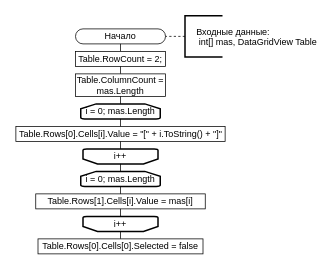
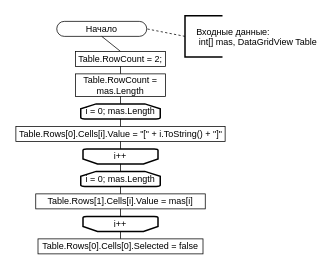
(120, 36) -> (102, 29)
(120, 85) -> (120, 85)
